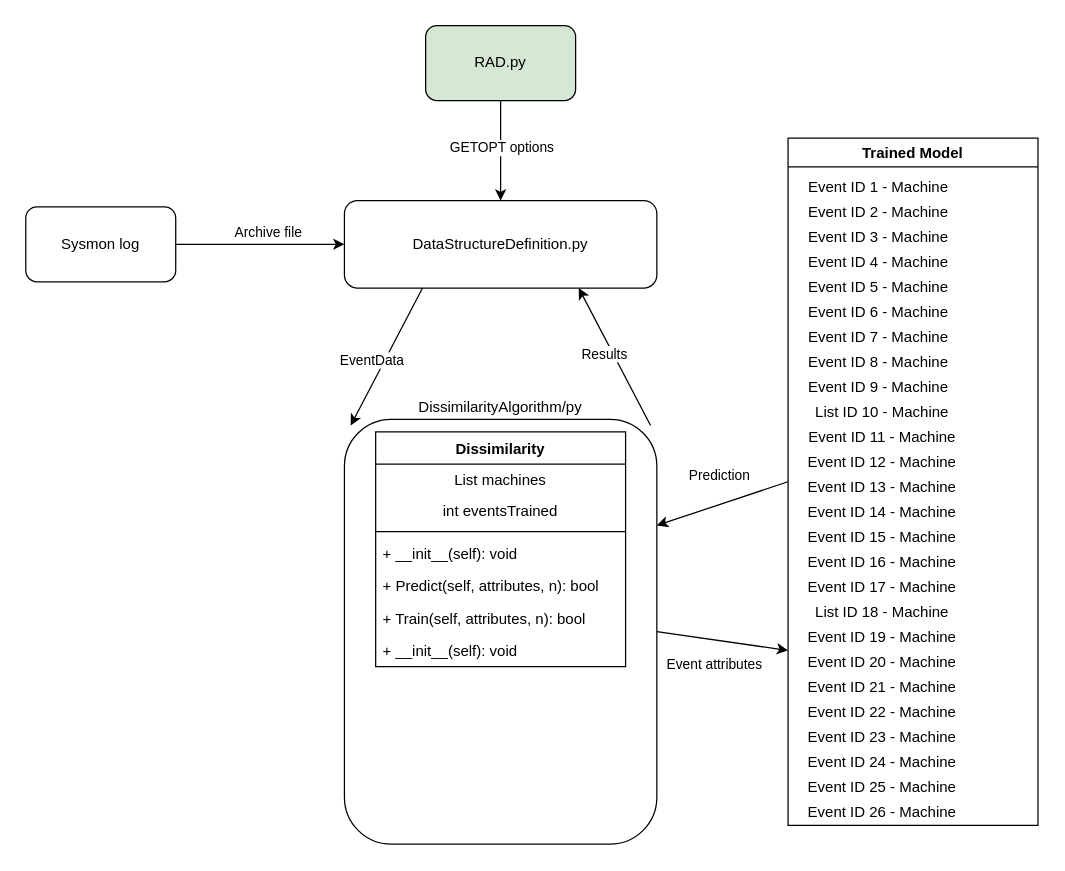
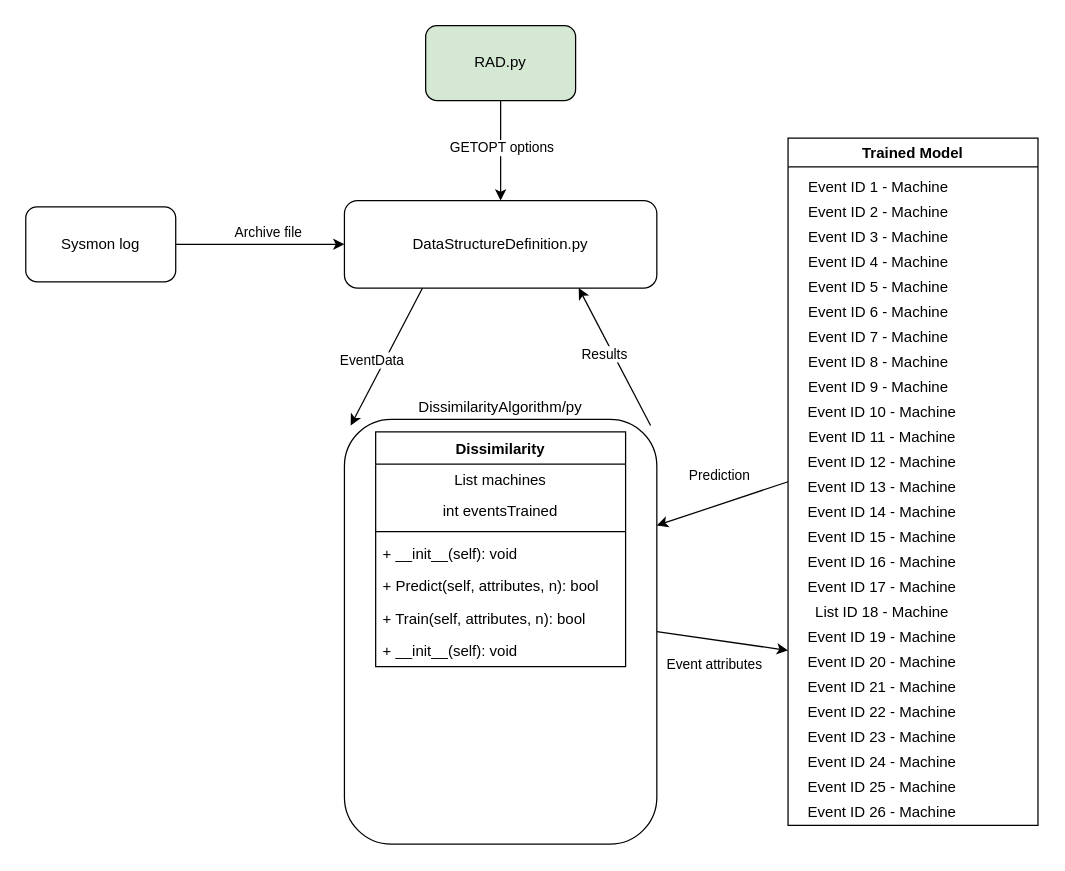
(883, 413) -> (883, 413)
